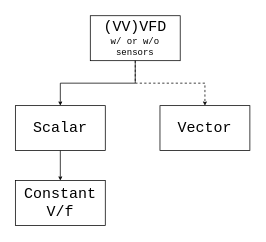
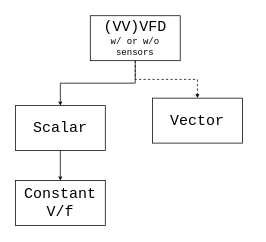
(205, 128) -> (198, 120)
